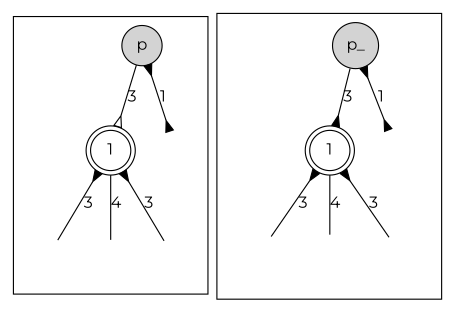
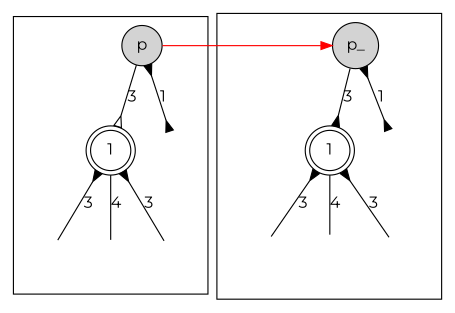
none -> (242, 46)
